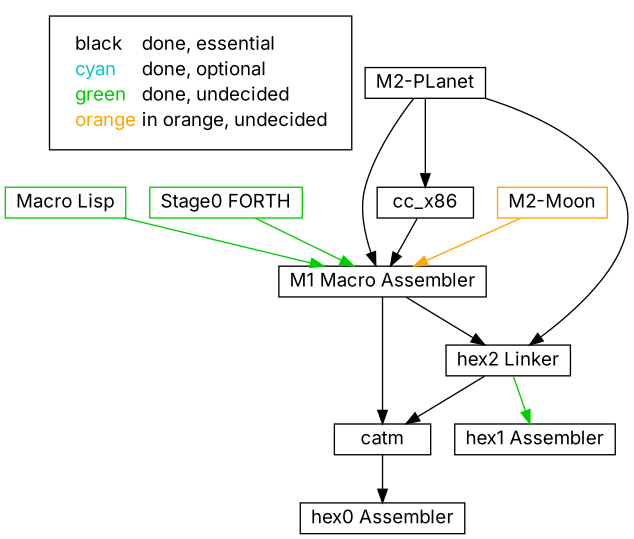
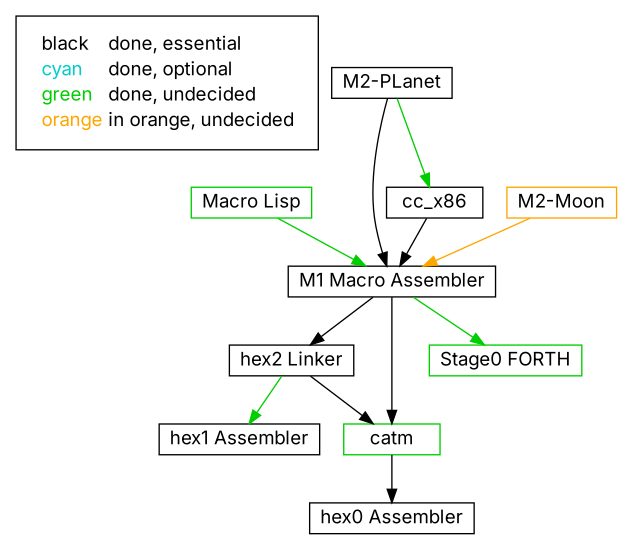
(425, 136) -> (411, 136)
(623, 197) -> none
(298, 239) -> (443, 317)
(383, 439) -> (392, 439)
